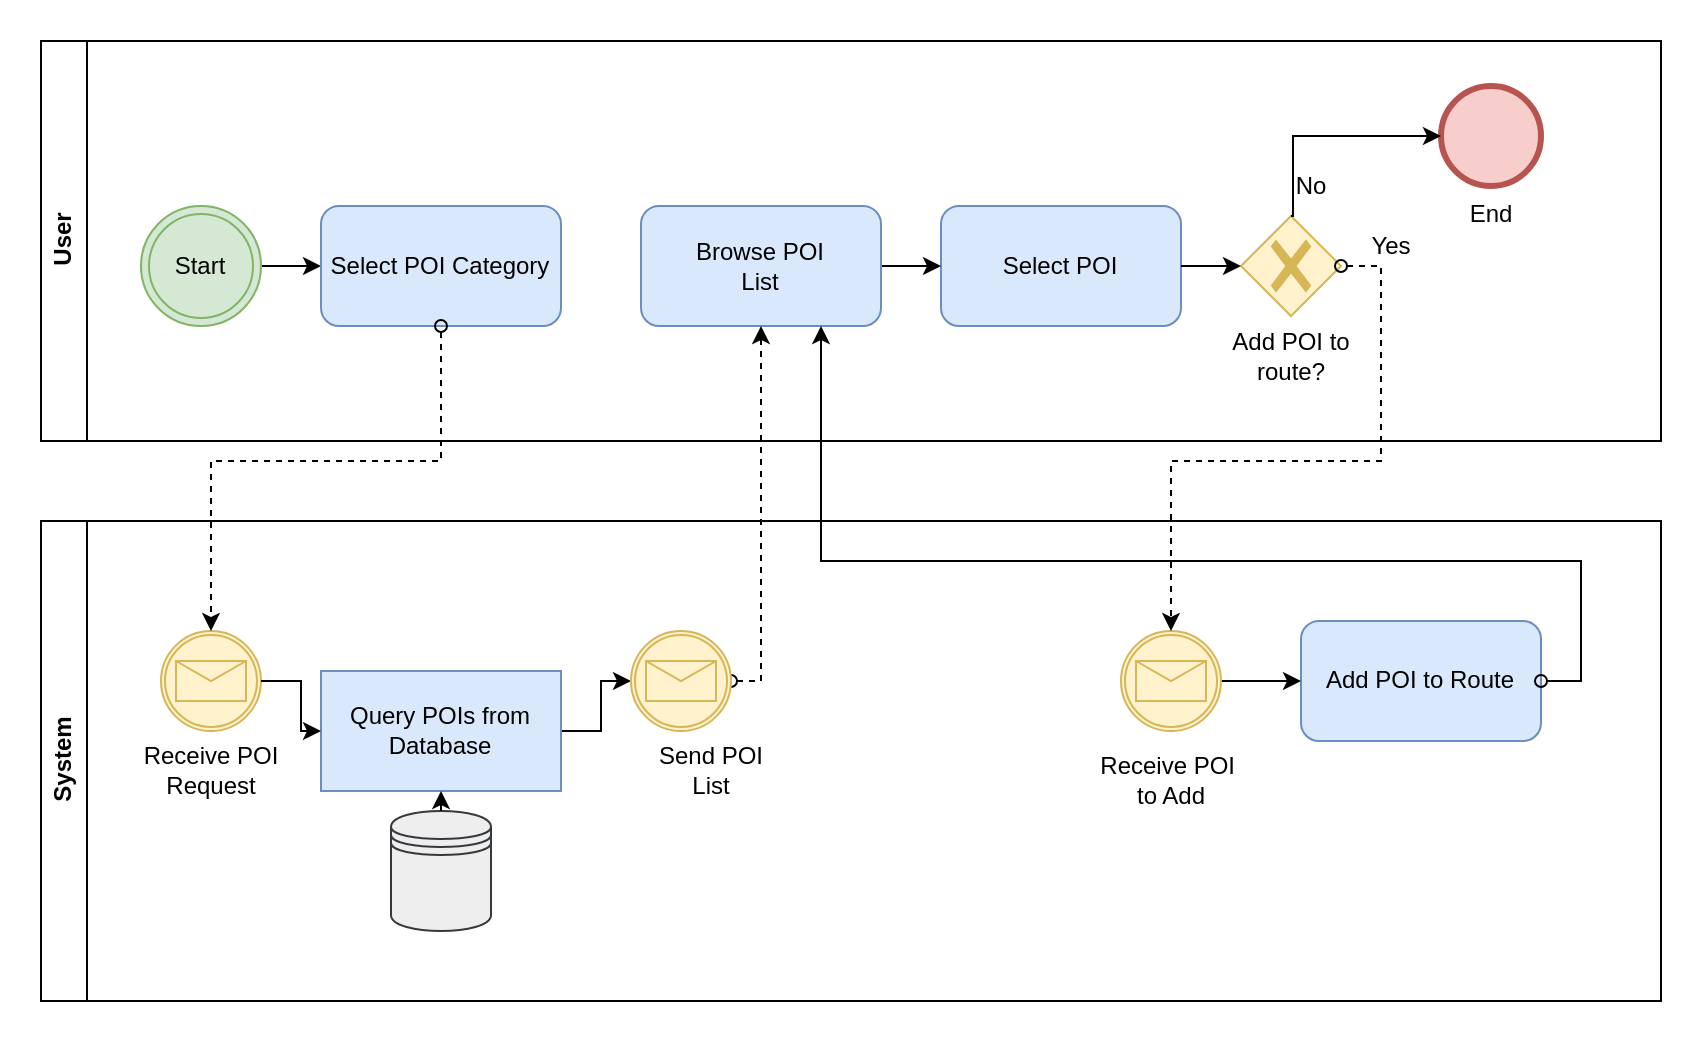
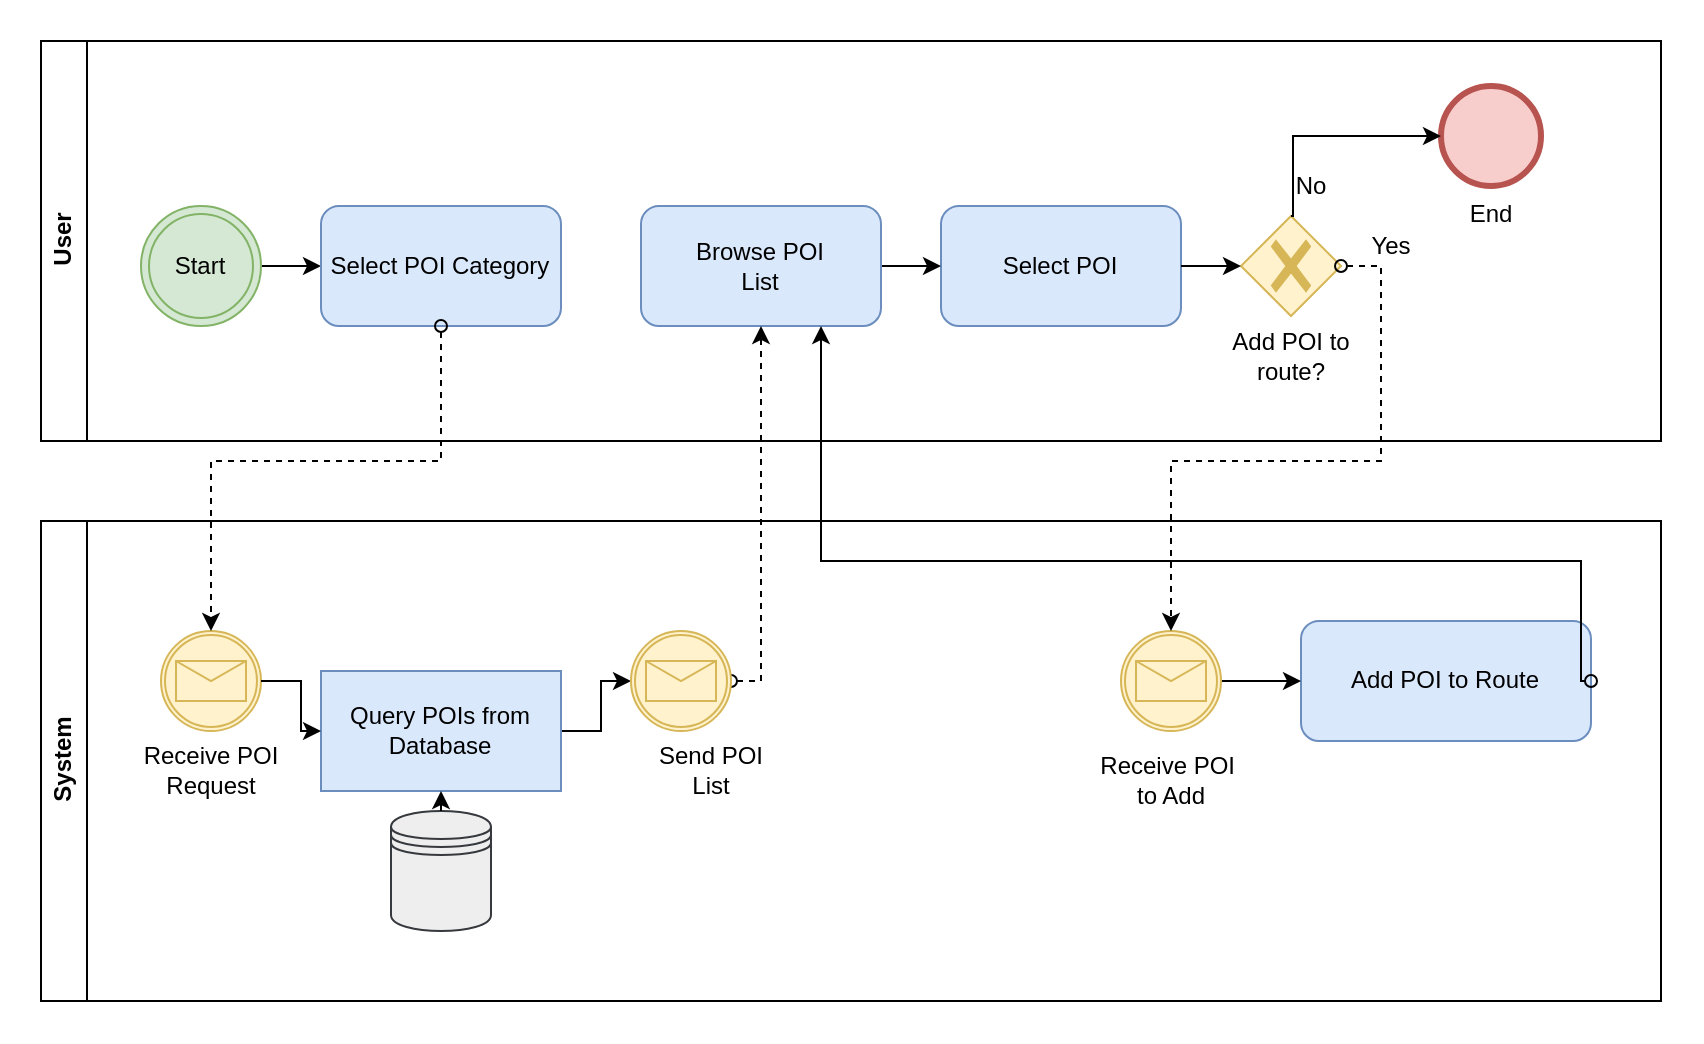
(1421, 681) -> (1446, 681)
